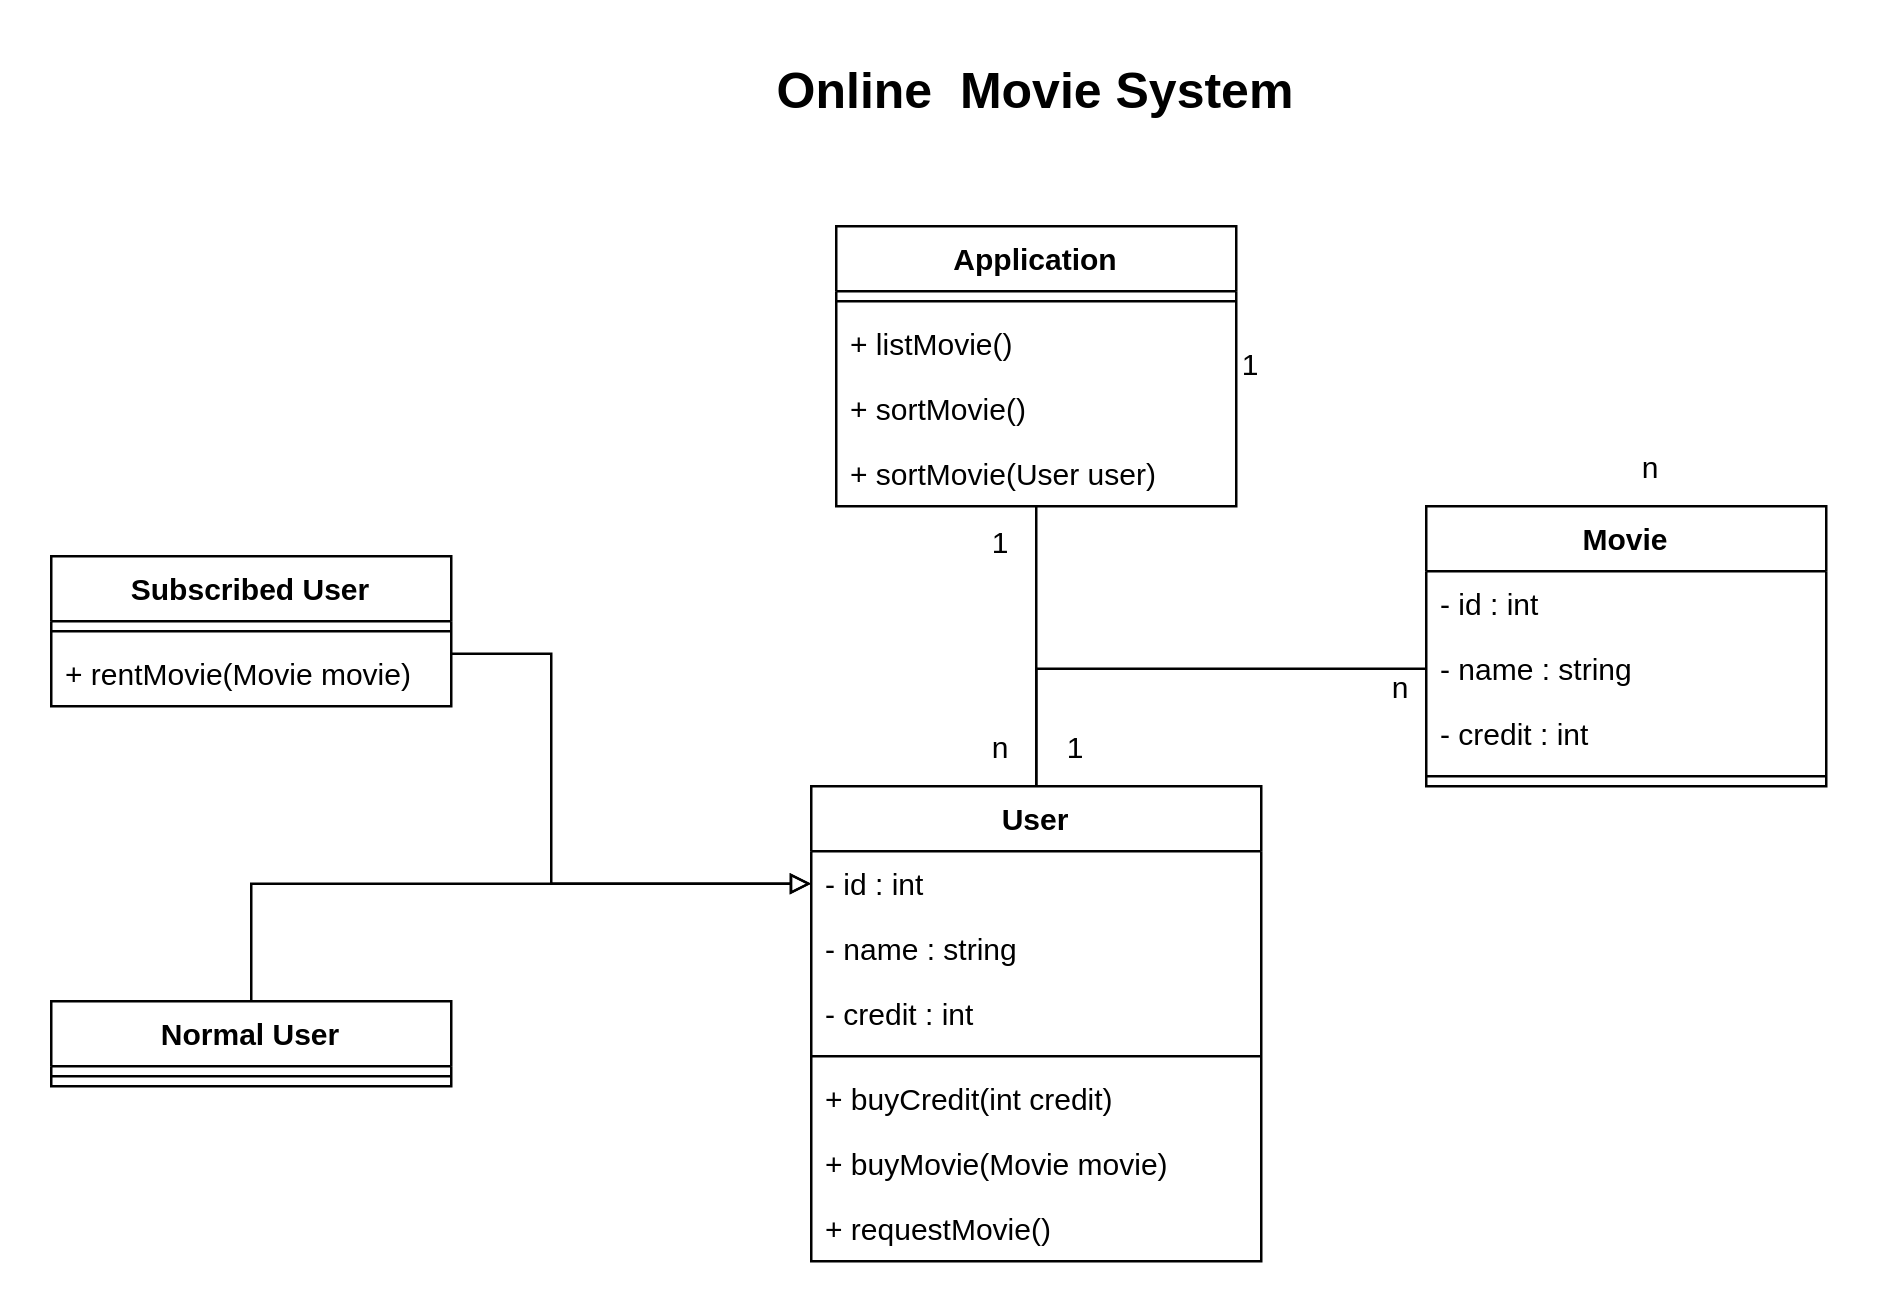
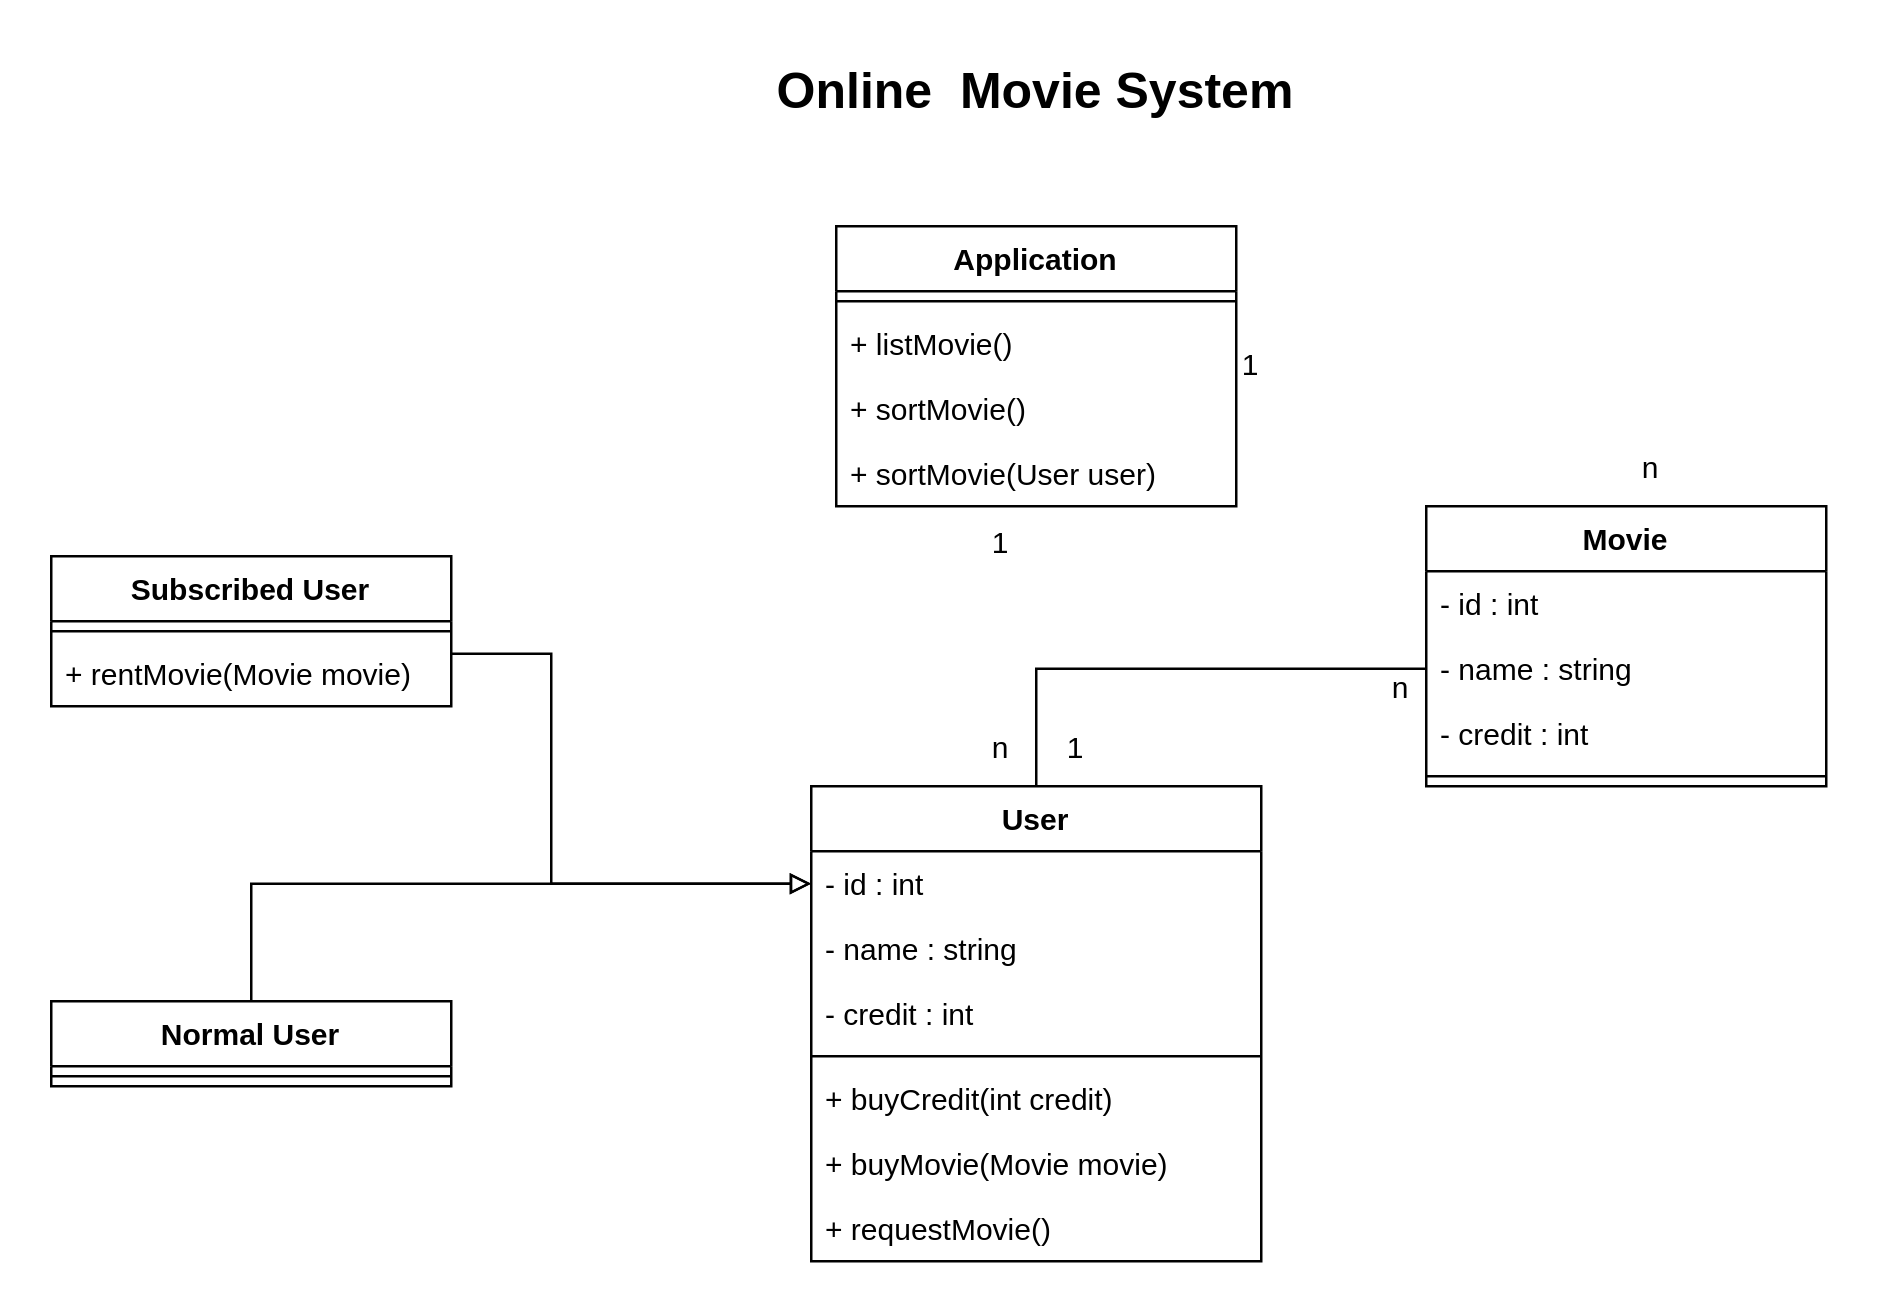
(1036, 588) -> none
